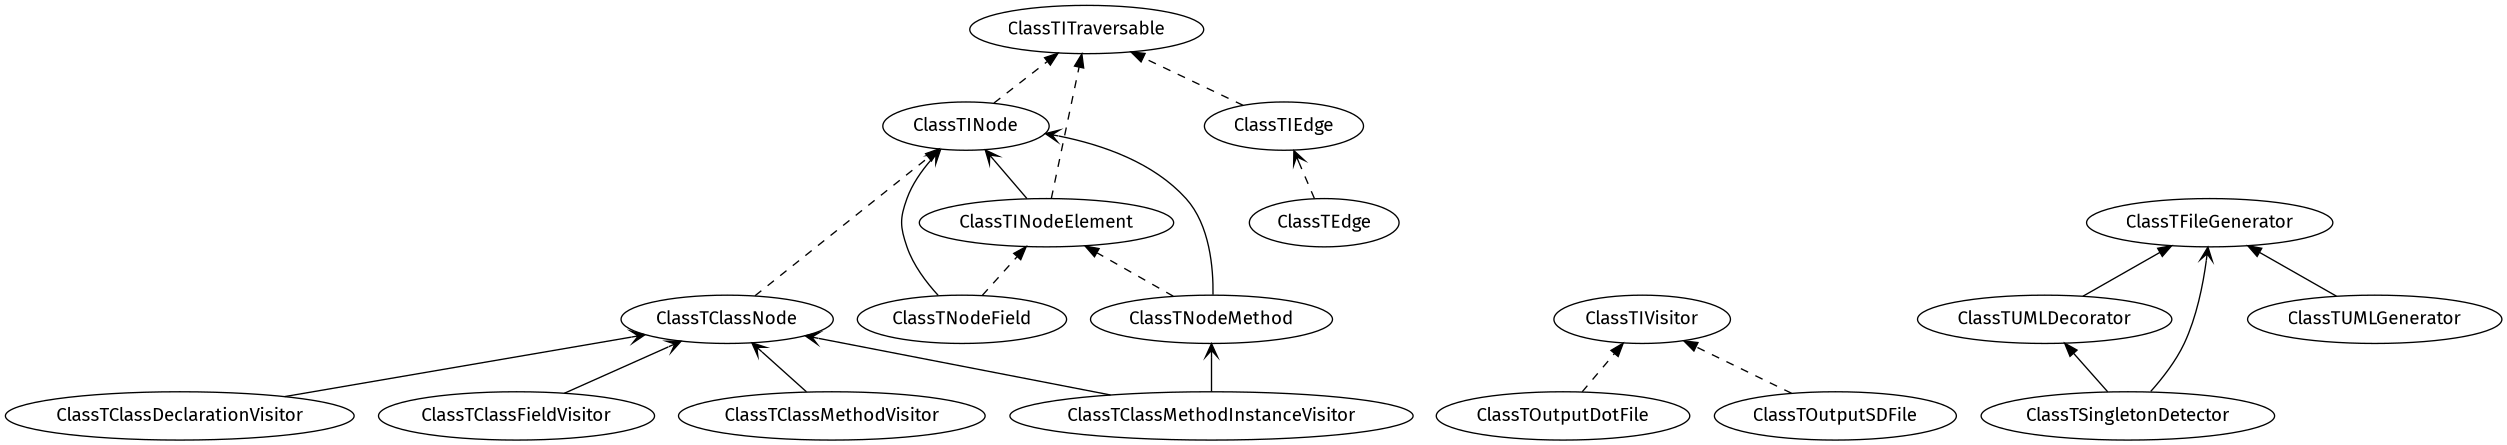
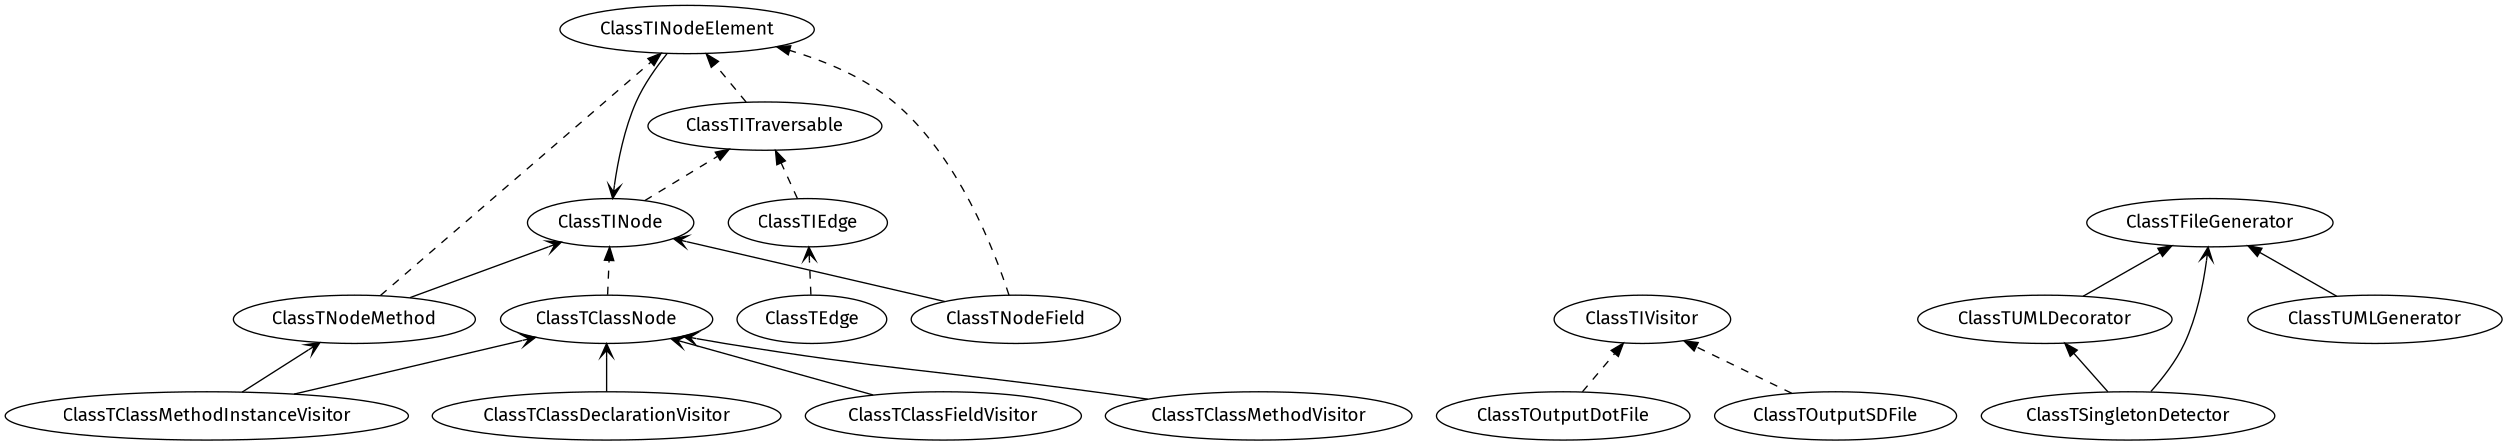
(1067, 126) -> (731, 83)
